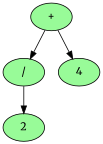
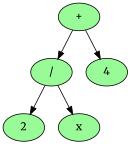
none -> (79, 127)
